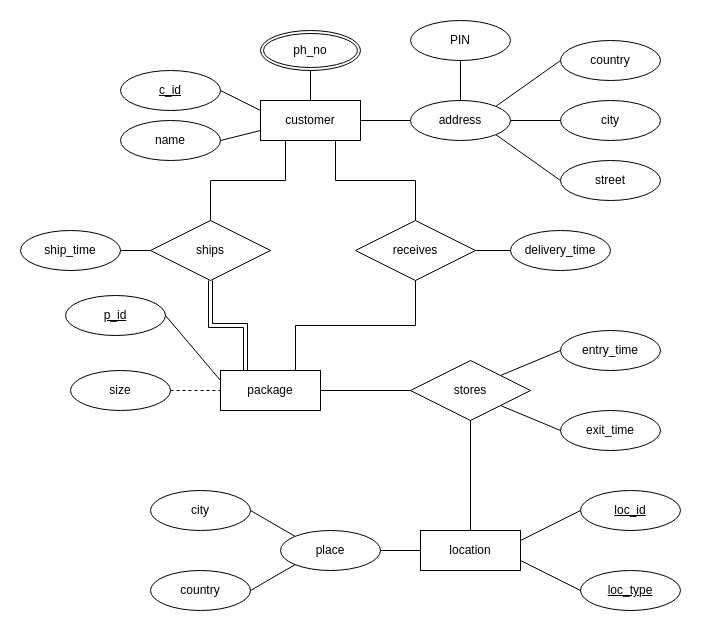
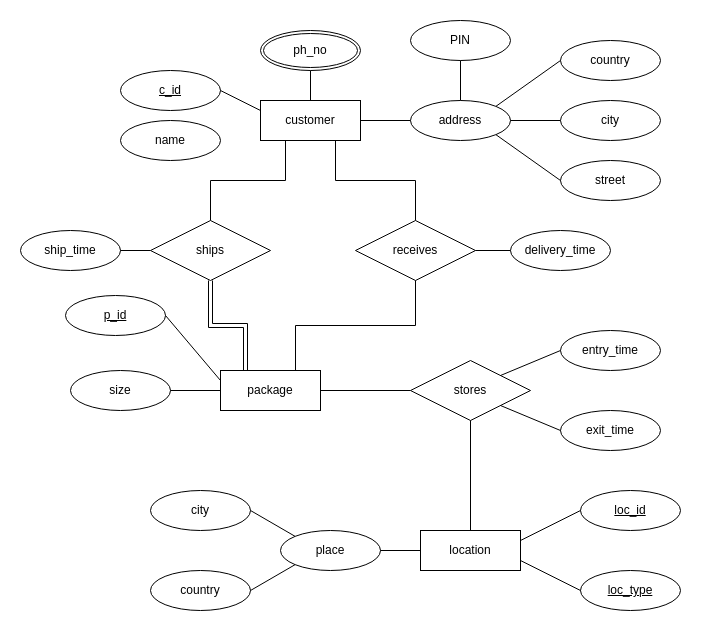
(240, 136) -> none
(196, 391) -> (196, 391)
